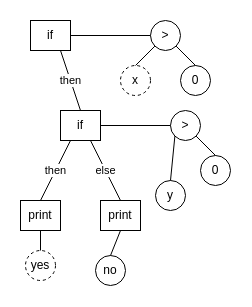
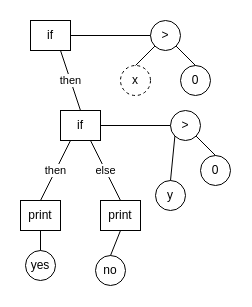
(41, 266) -> (41, 266)
